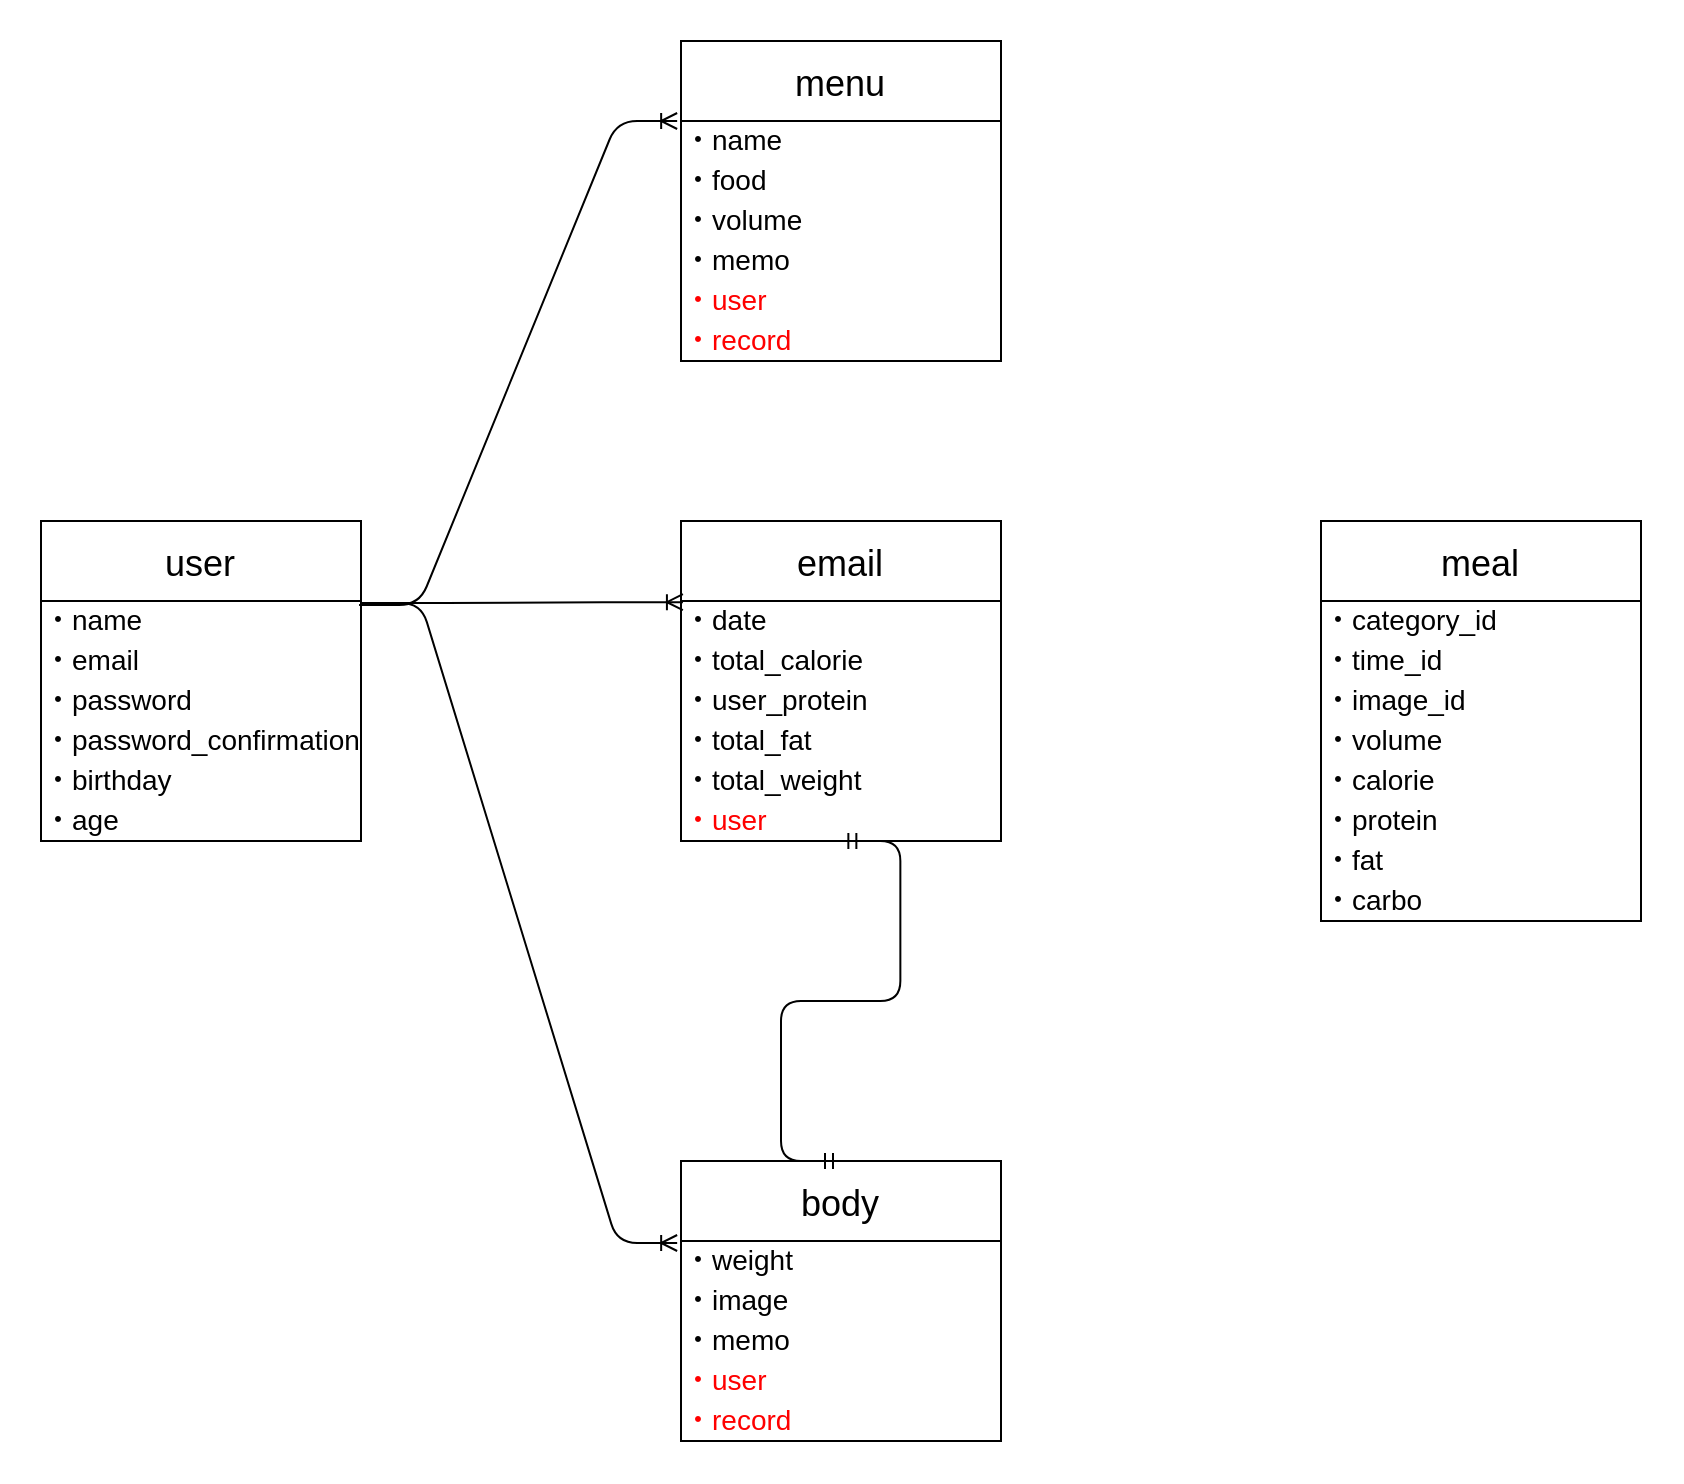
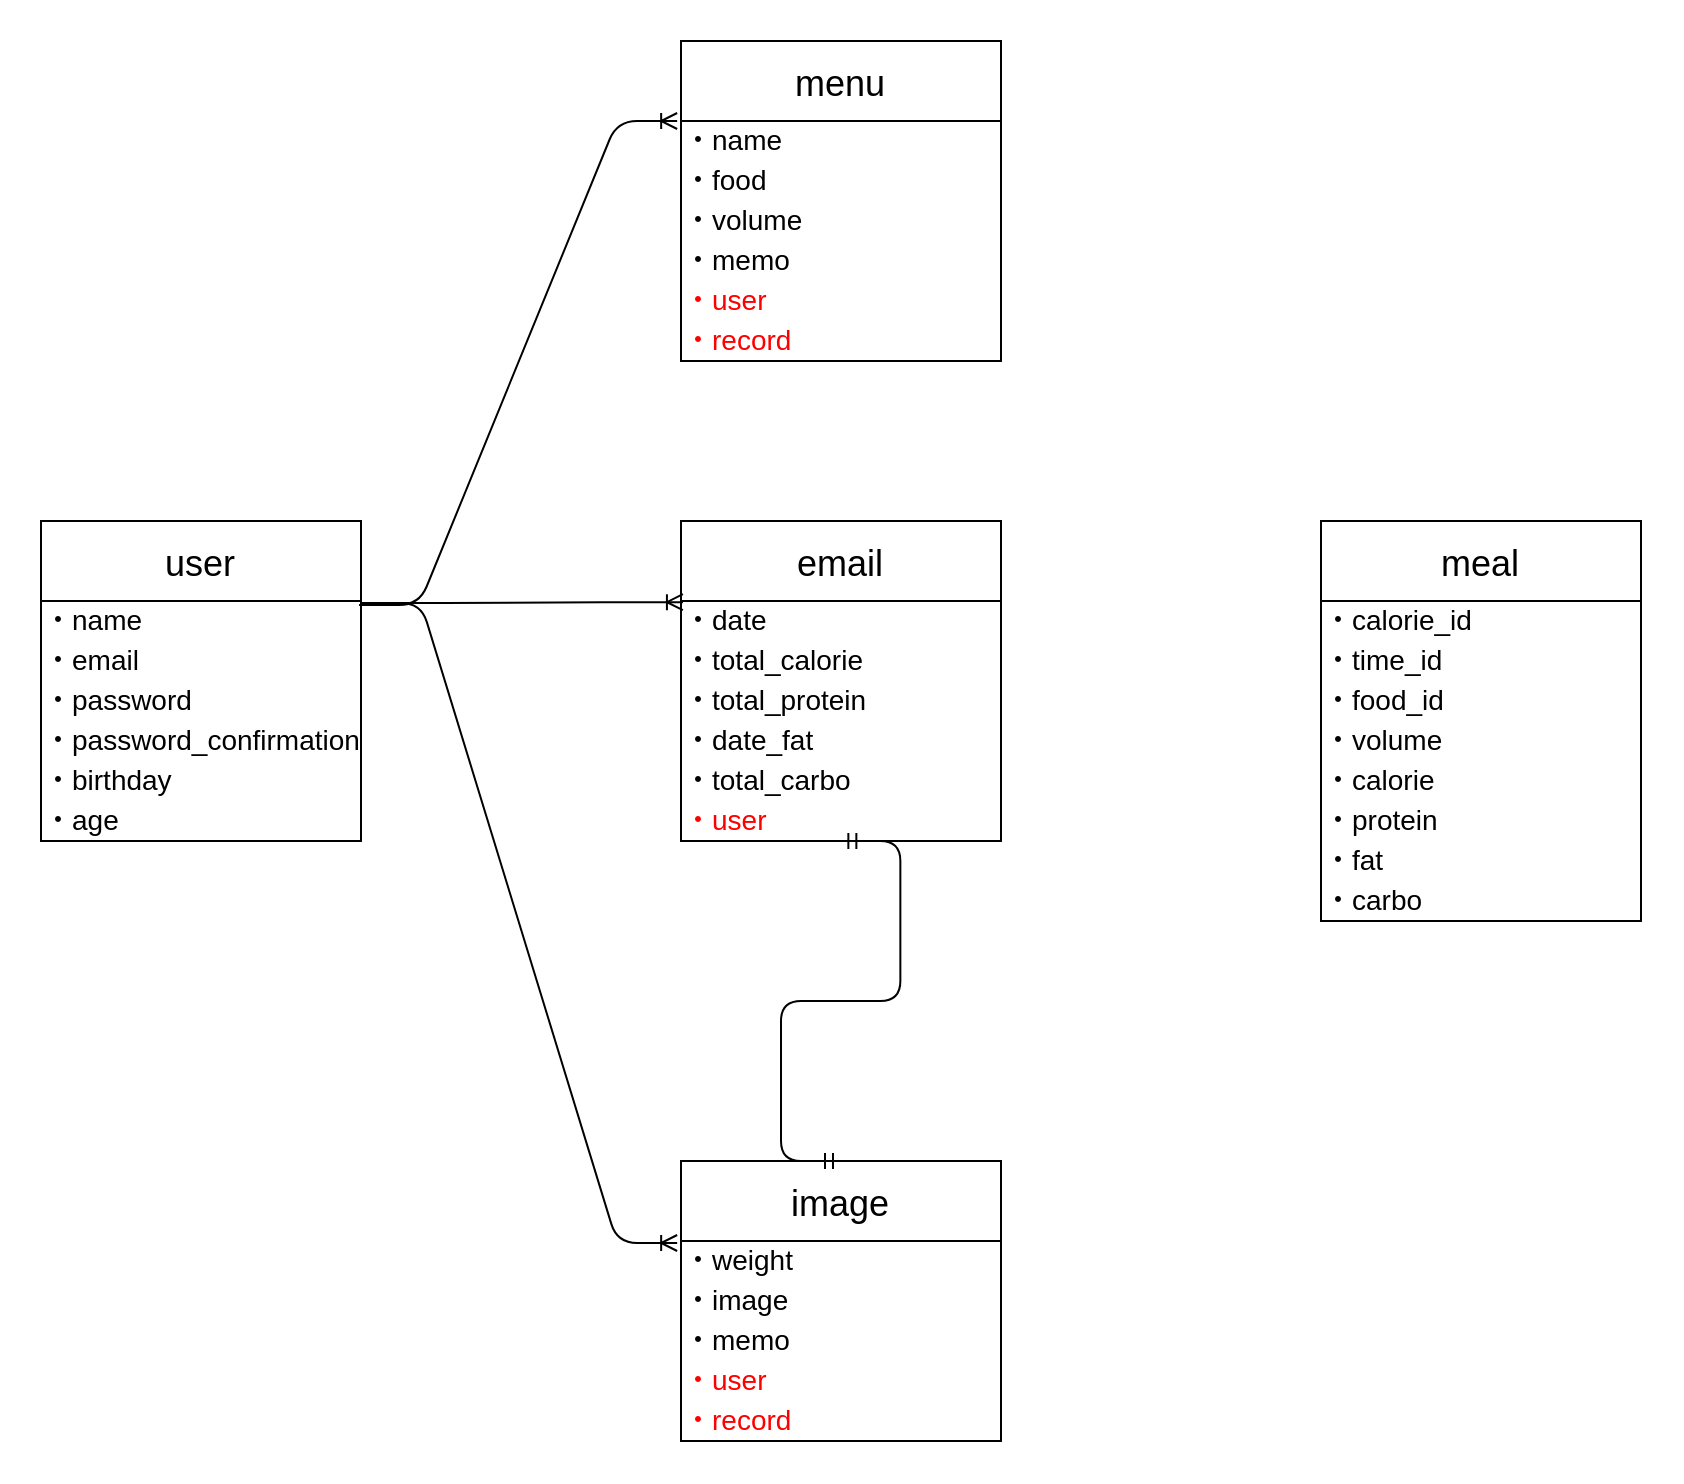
(1422, 621) -> (1406, 621)
(789, 701) -> (794, 701)
(1394, 701) -> (1390, 701)
(766, 741) -> (762, 741)
(786, 781) -> (782, 781)
(840, 1204) -> (840, 1204)
